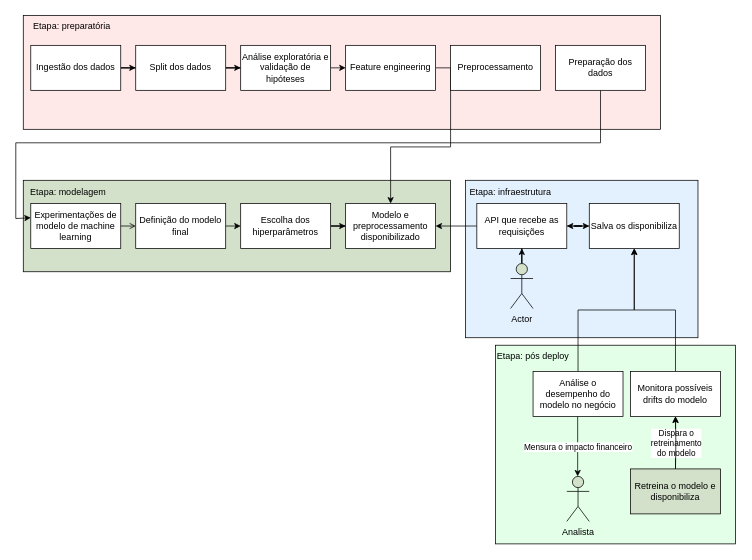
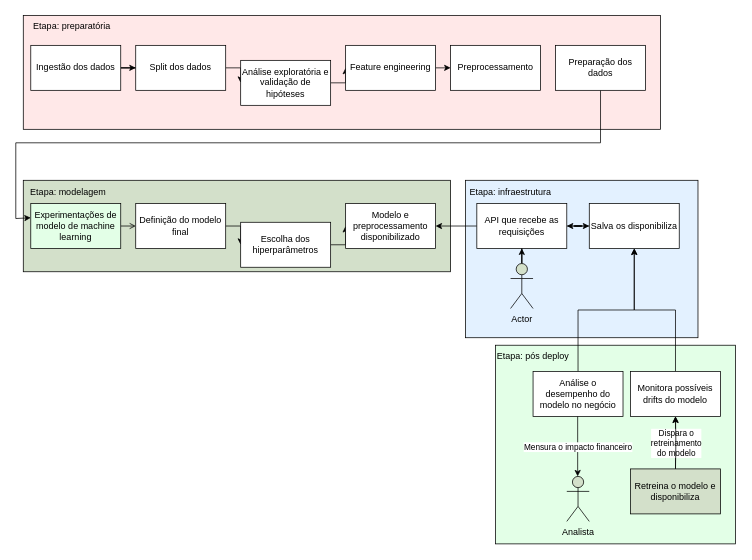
(285, 68) -> (285, 83)
(450, 119) -> (444, 68)
(75, 226) -> (75, 226)
(285, 226) -> (285, 245)
